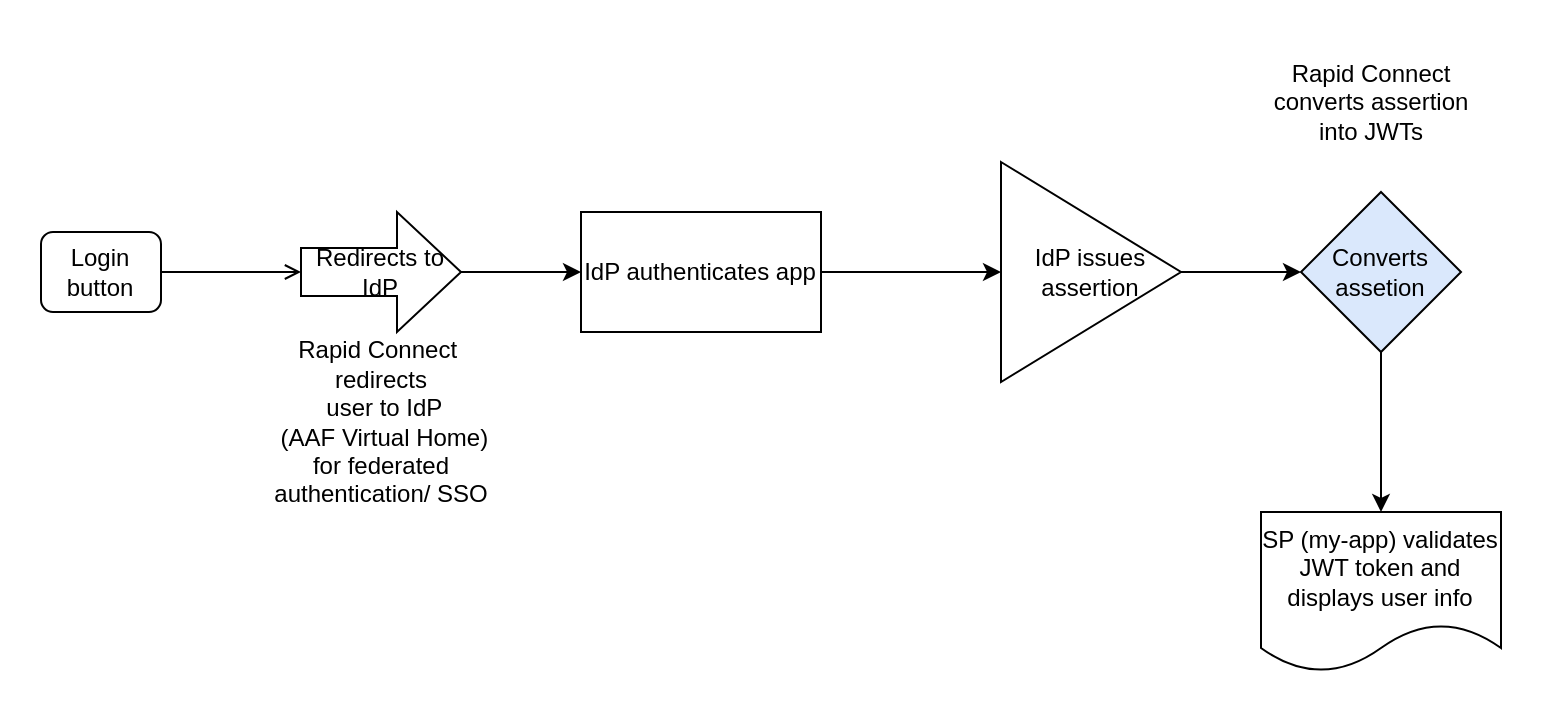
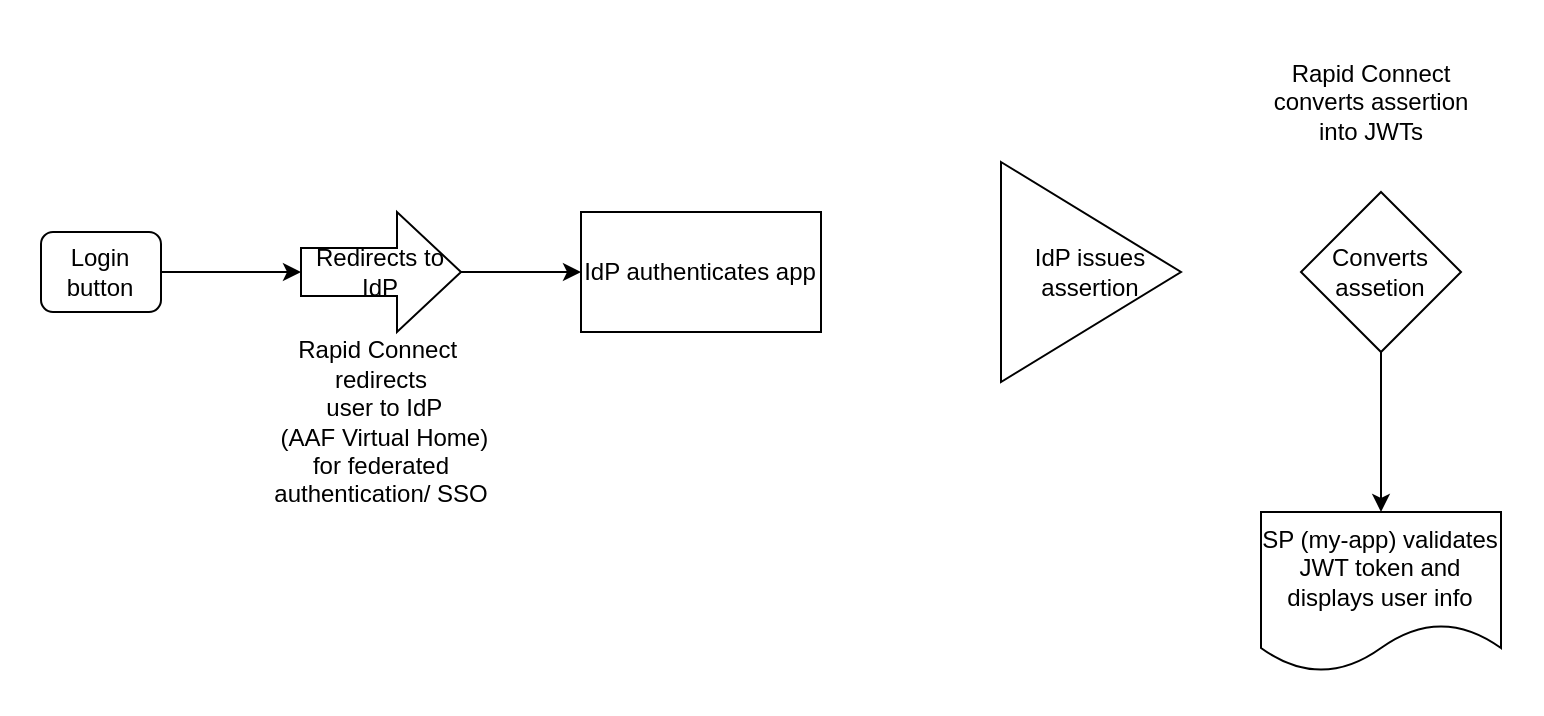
(288, 272) -> (286, 272)
(904, 272) -> none
(1234, 272) -> none
(1381, 272) -> (1381, 272)
